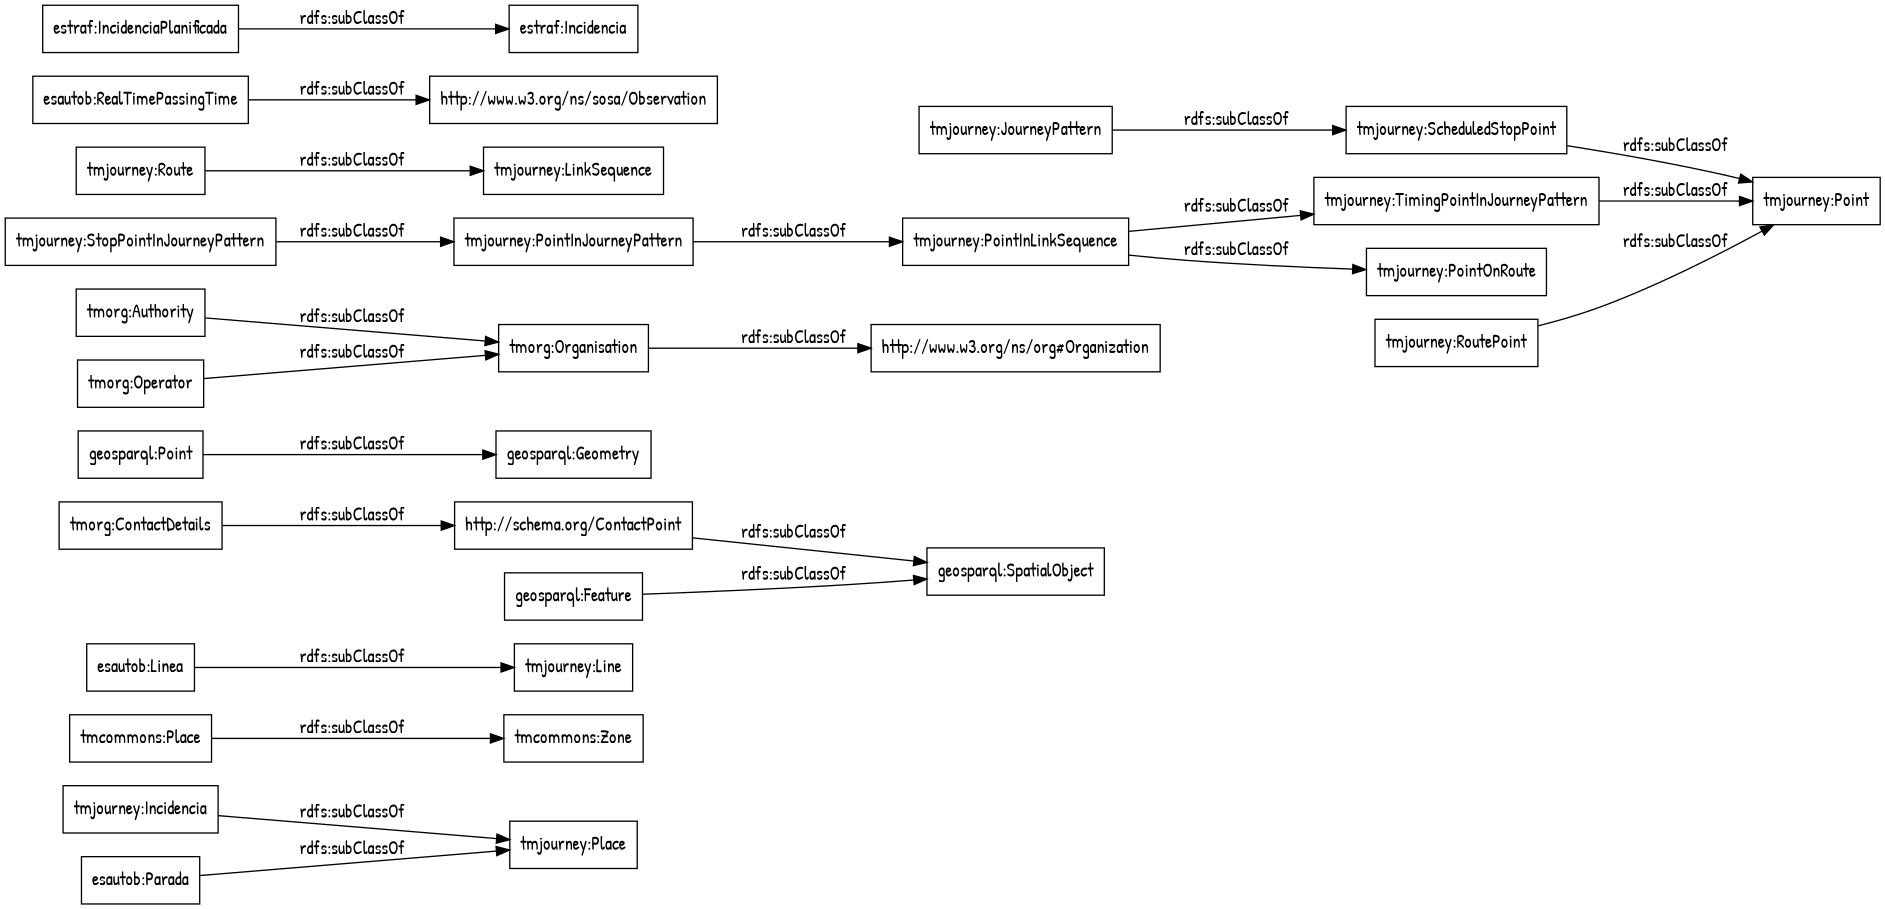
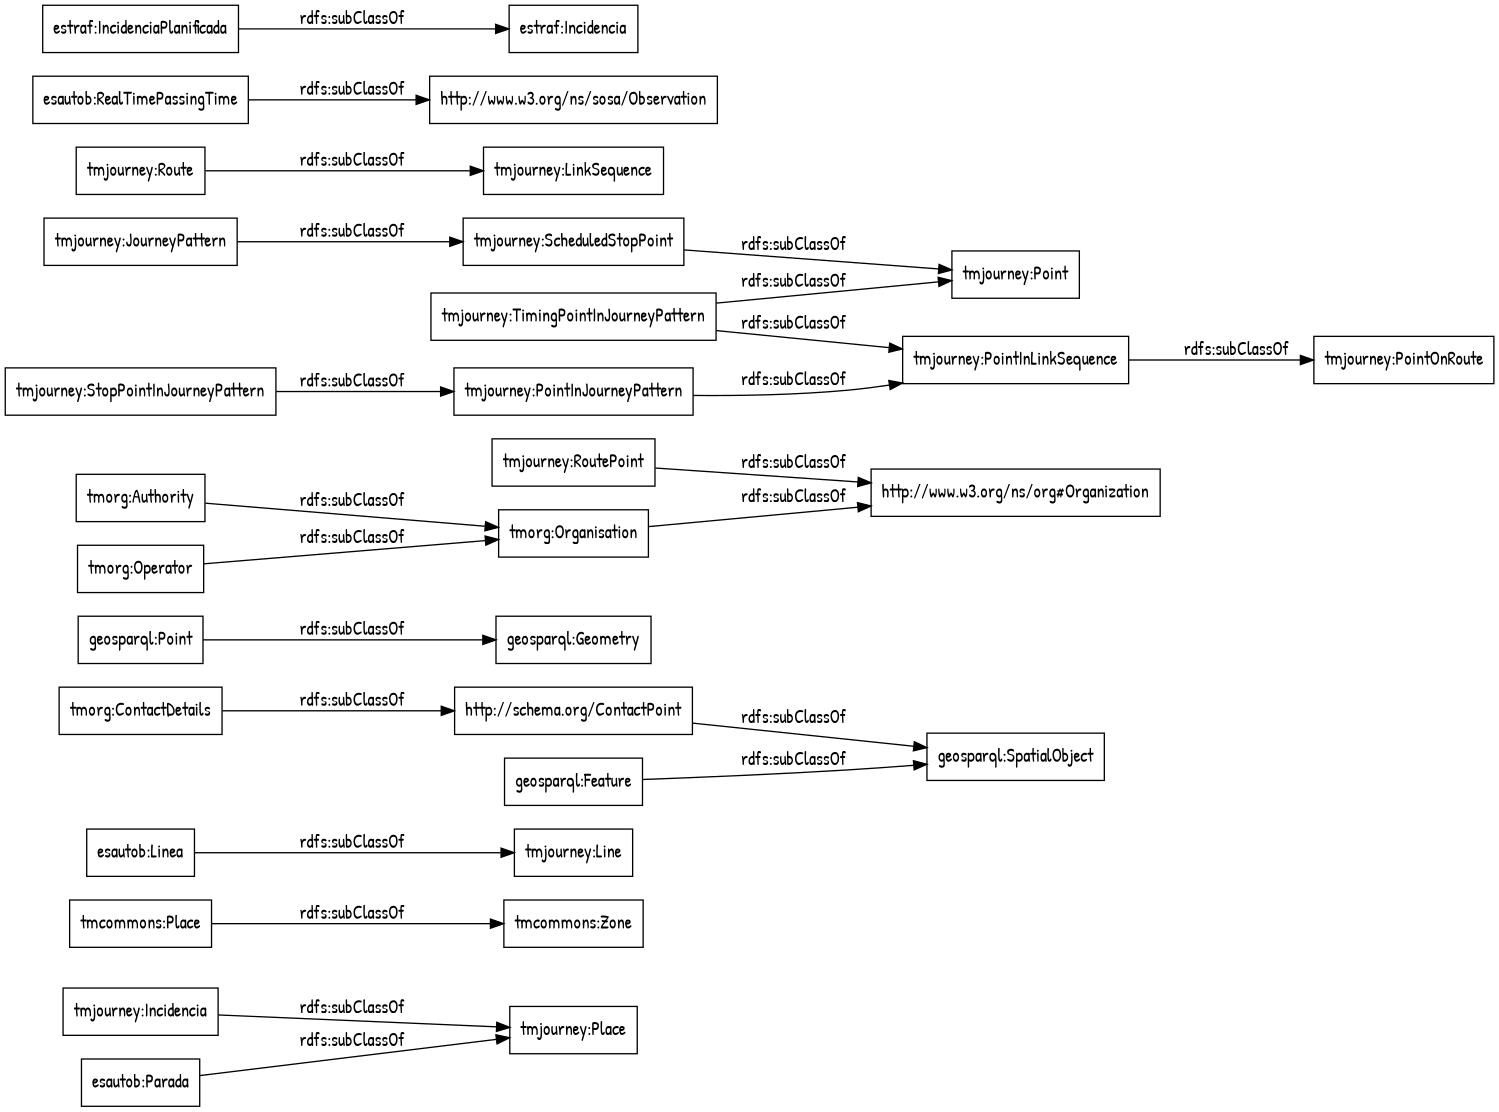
(1215, 223) -> (803, 339)
(1653, 285) -> (757, 475)
